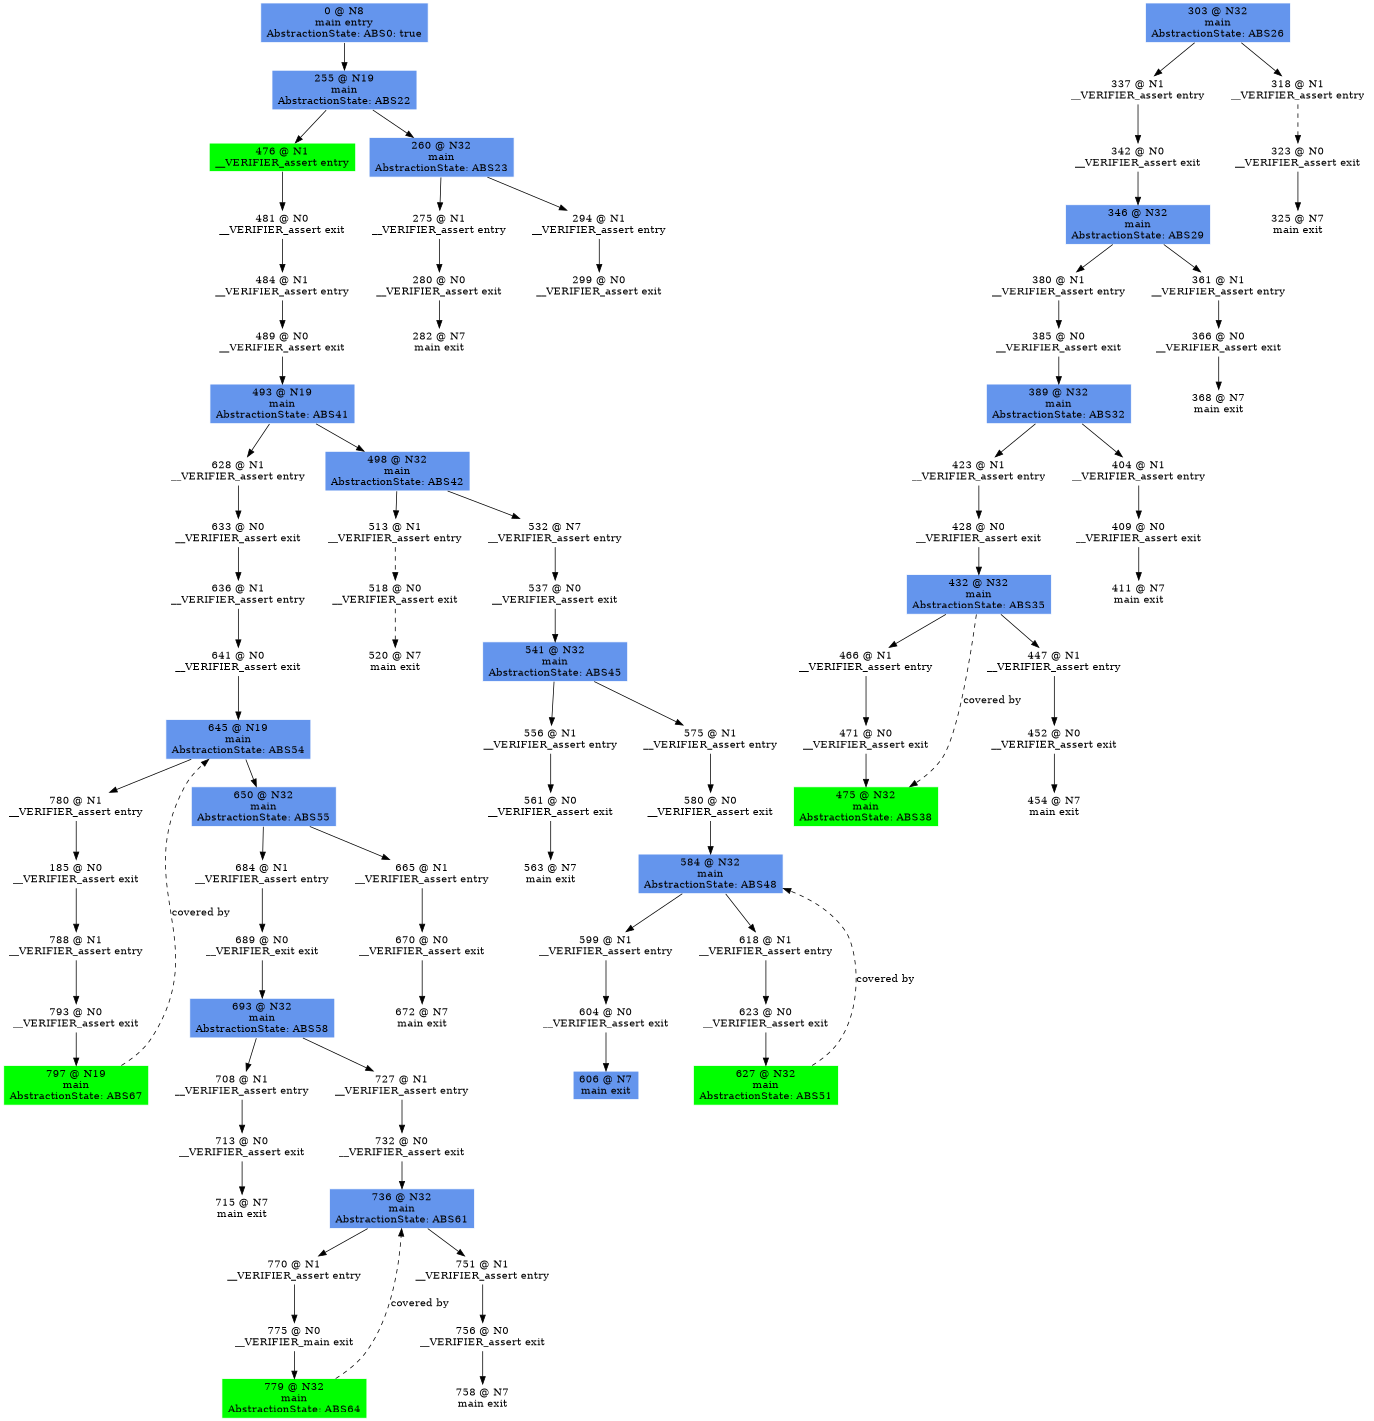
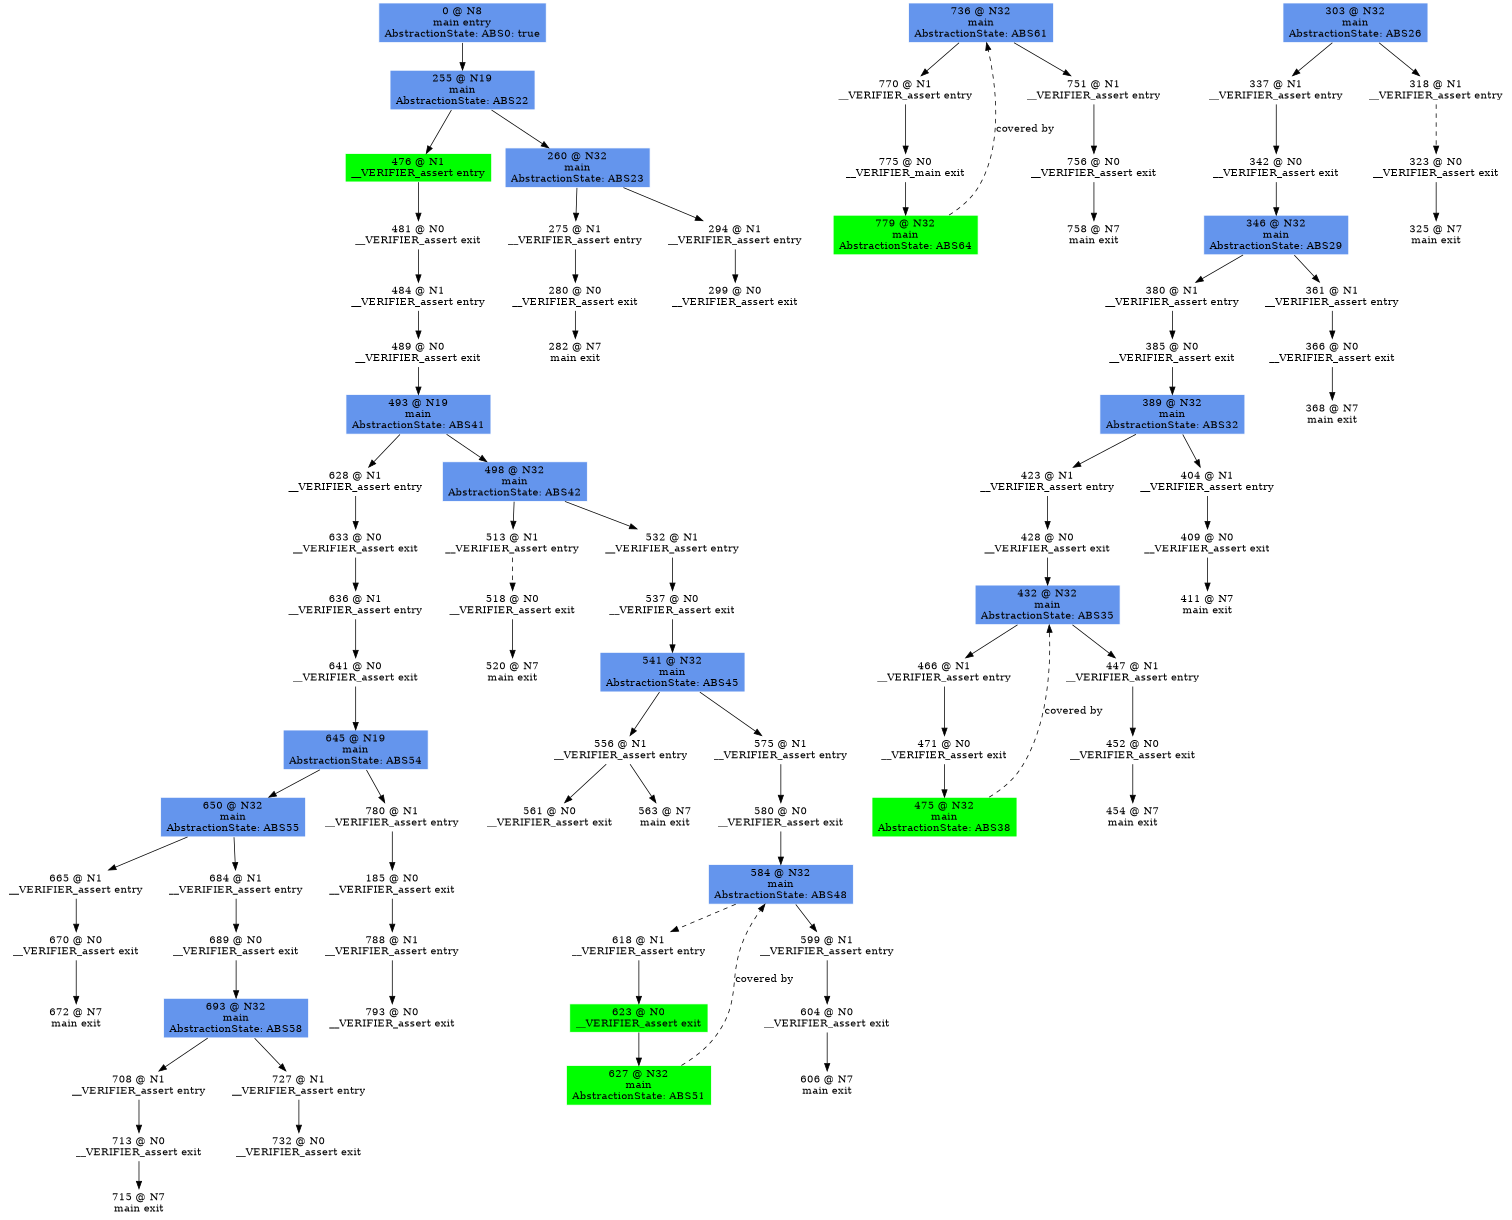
(555, 533) -> (672, 543)
(395, 624) -> (513, 635)
(960, 705) -> (1040, 724)
(551, 836) -> (641, 780)
(738, 910) -> (707, 916)
(262, 946) -> (236, 946)
(766, 1018) -> (639, 1018)
(76, 1085) -> none
(606, 1085) -> (827, 1085)
(402, 1171) -> none
